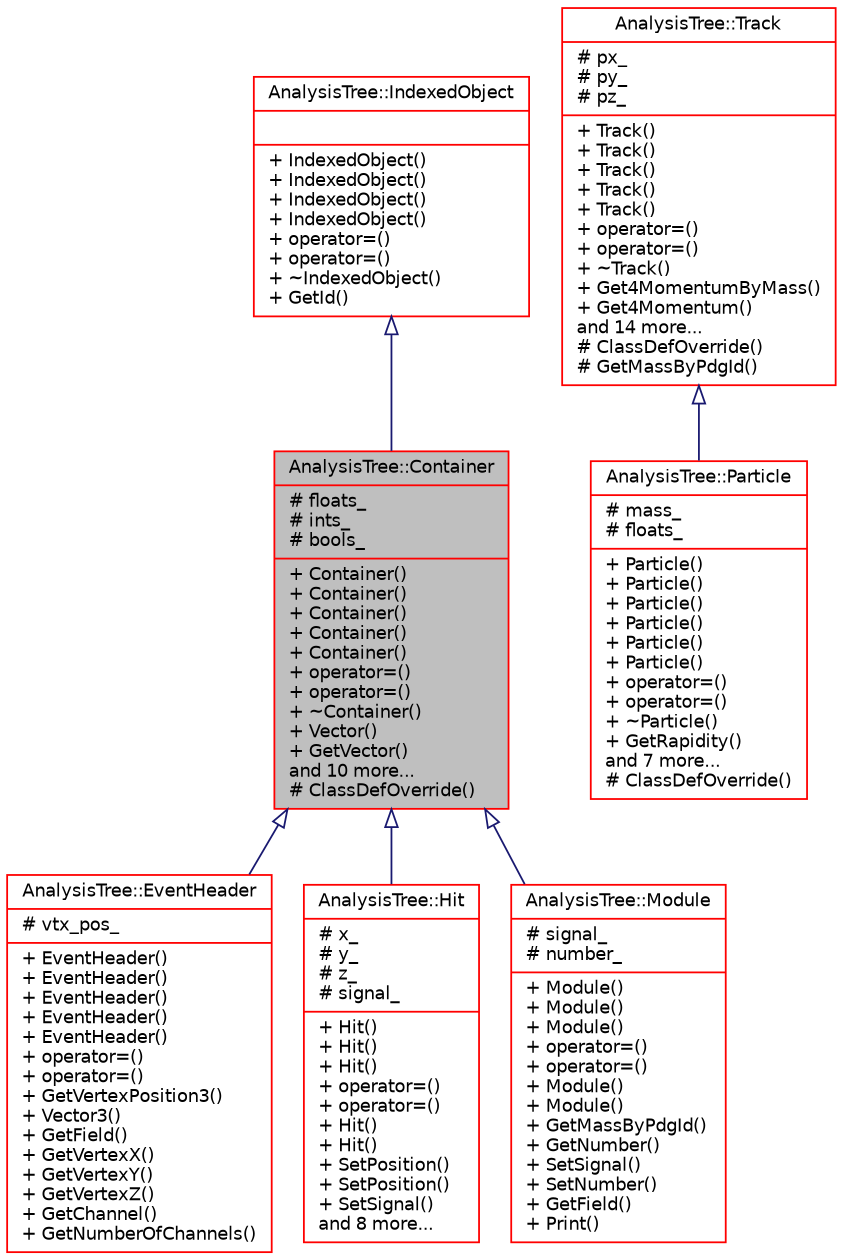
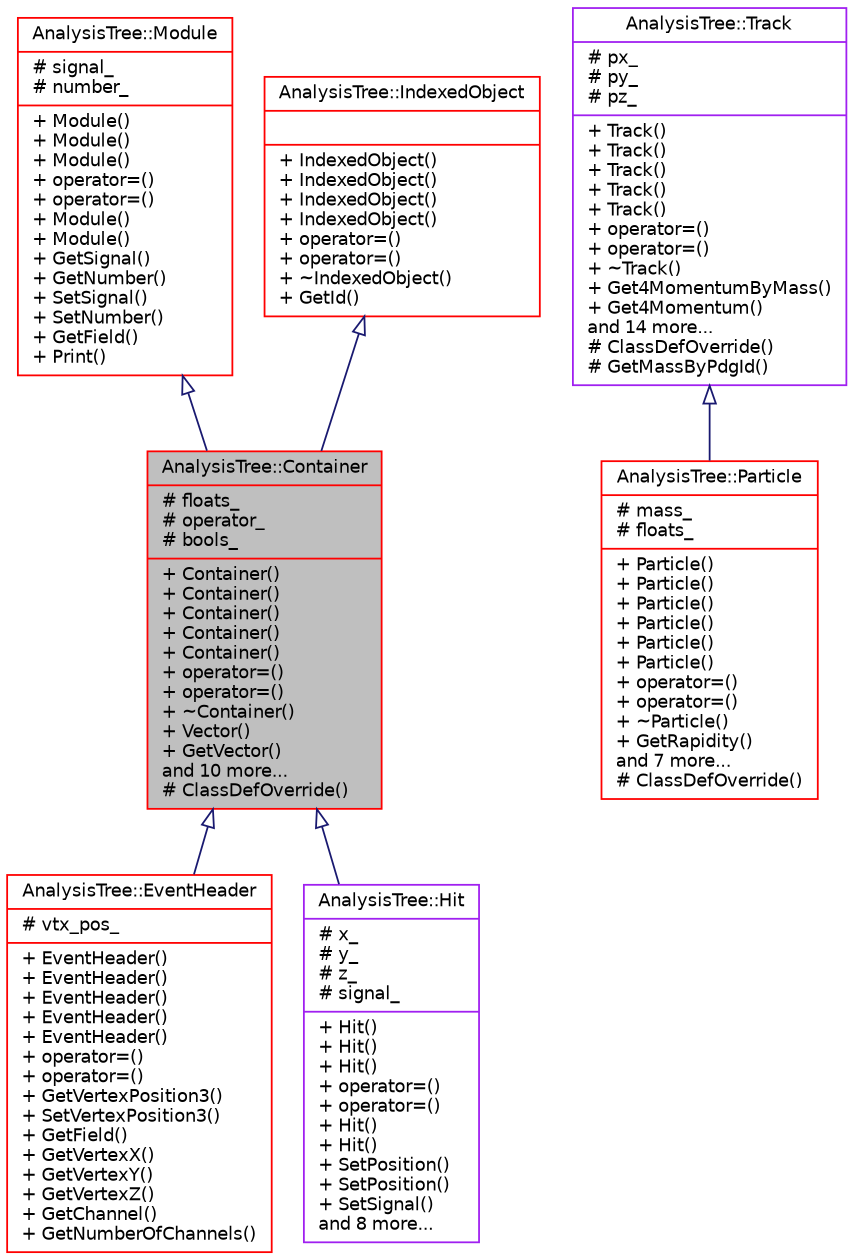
(699, 197) -> (710, 197)
(320, 521) -> (214, 521)
(509, 855) -> (198, 422)
(391, 1064) -> (391, 1064)
(72, 1116) -> (122, 1116)
(617, 1126) -> (92, 259)
